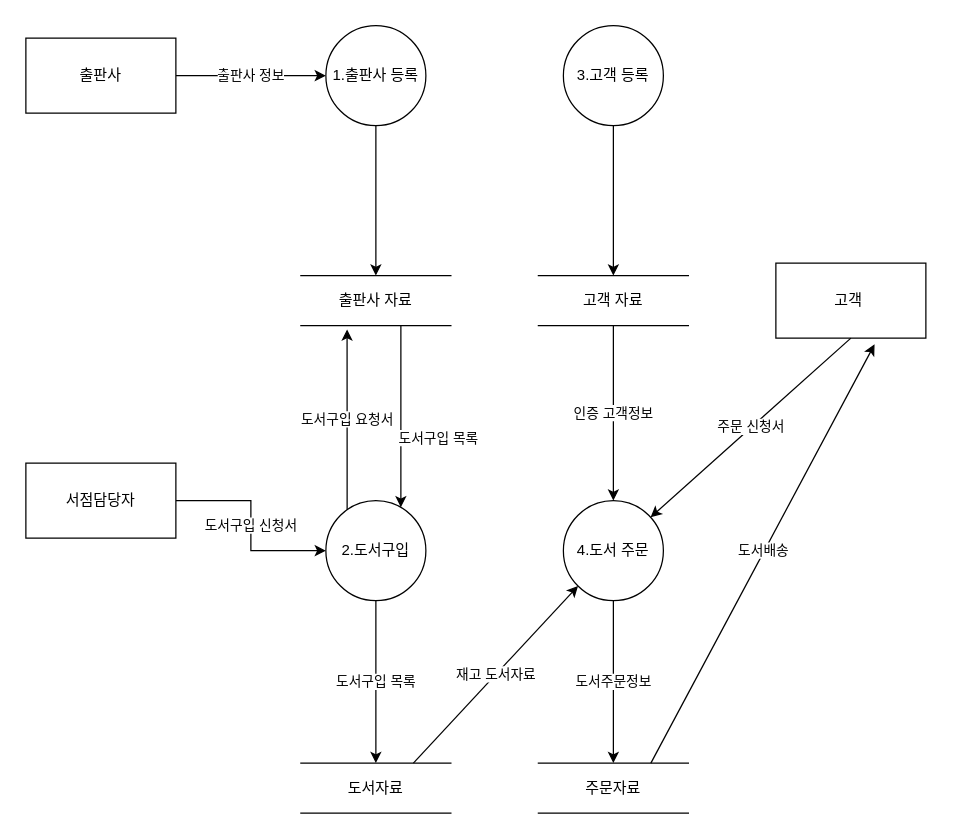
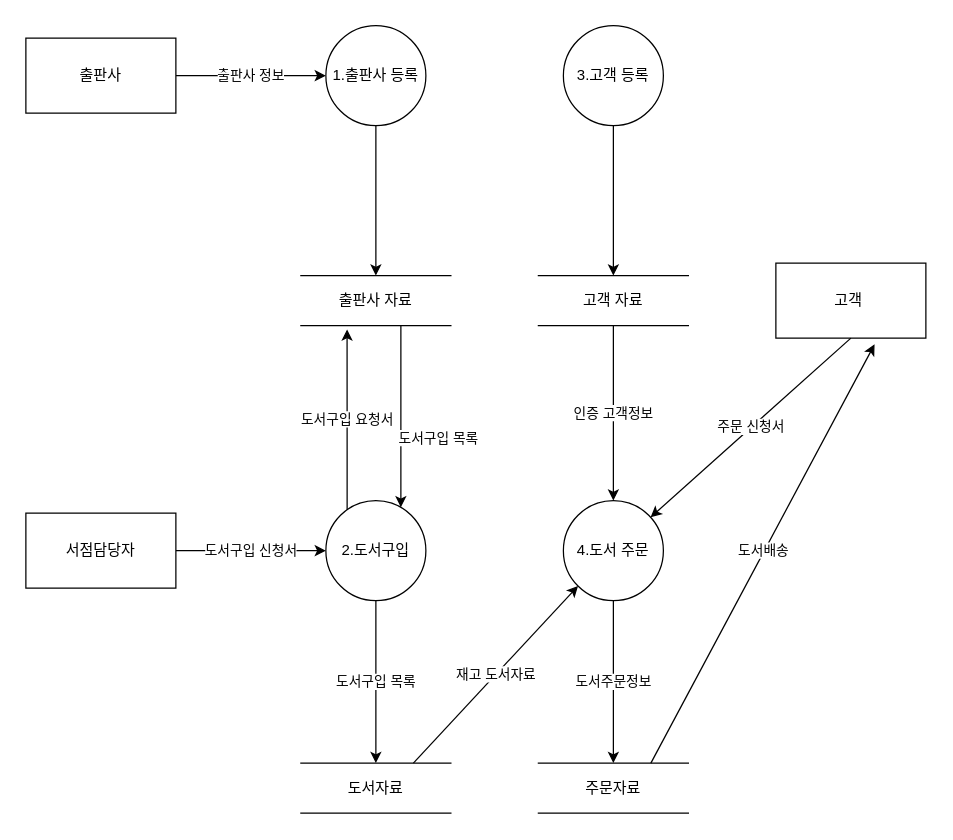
(101, 501) -> (101, 551)
